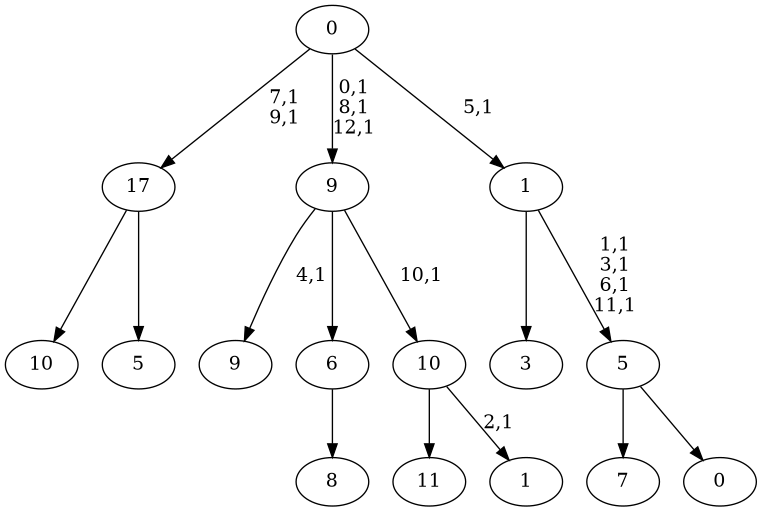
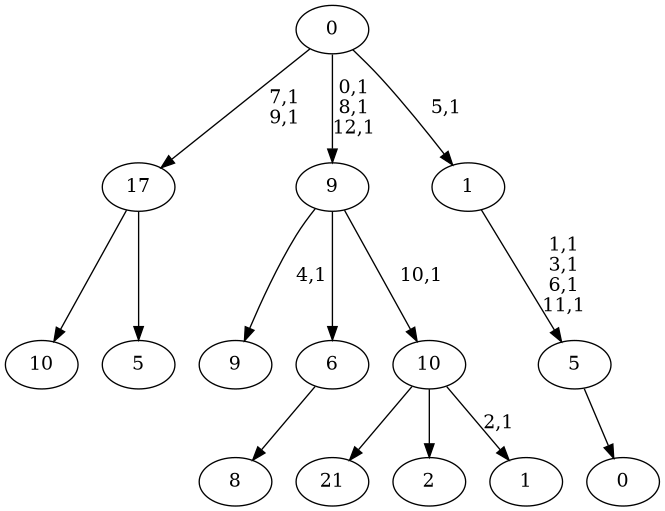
(526, 365) -> none
(429, 482) -> (332, 482)
none -> (429, 482)
(623, 482) -> none
